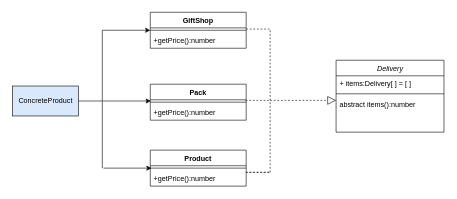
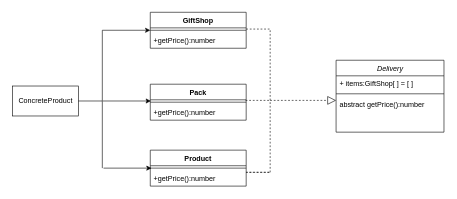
(382, 84) -> (383, 84)
(45, 101) -> (45, 101)
(383, 104) -> (389, 104)
